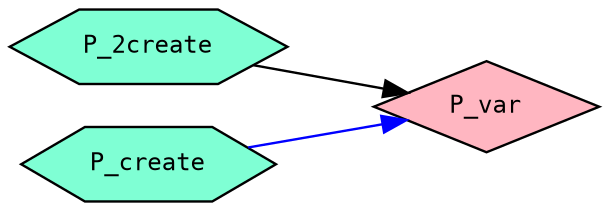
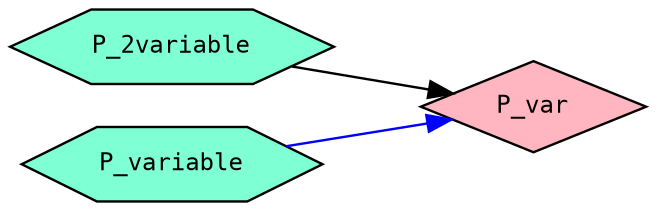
(149, 47) -> (172, 47)
(149, 164) -> (172, 164)
